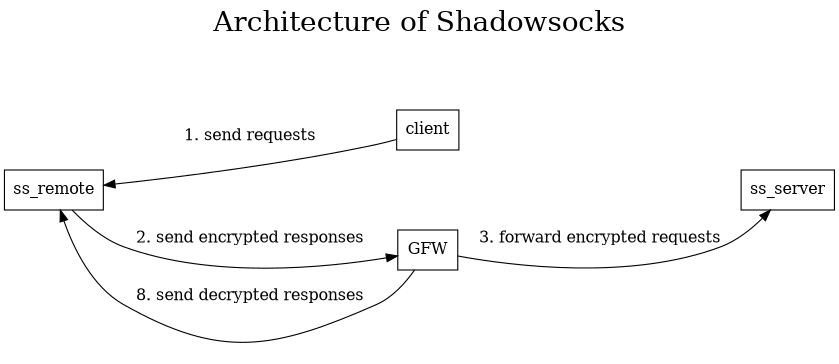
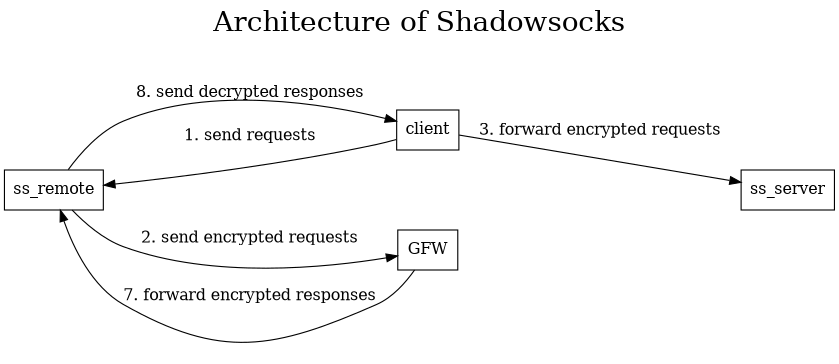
none -> (217, 101)
(250, 238) -> (250, 238)
(615, 267) -> (594, 158)
(250, 296) -> (250, 296)
